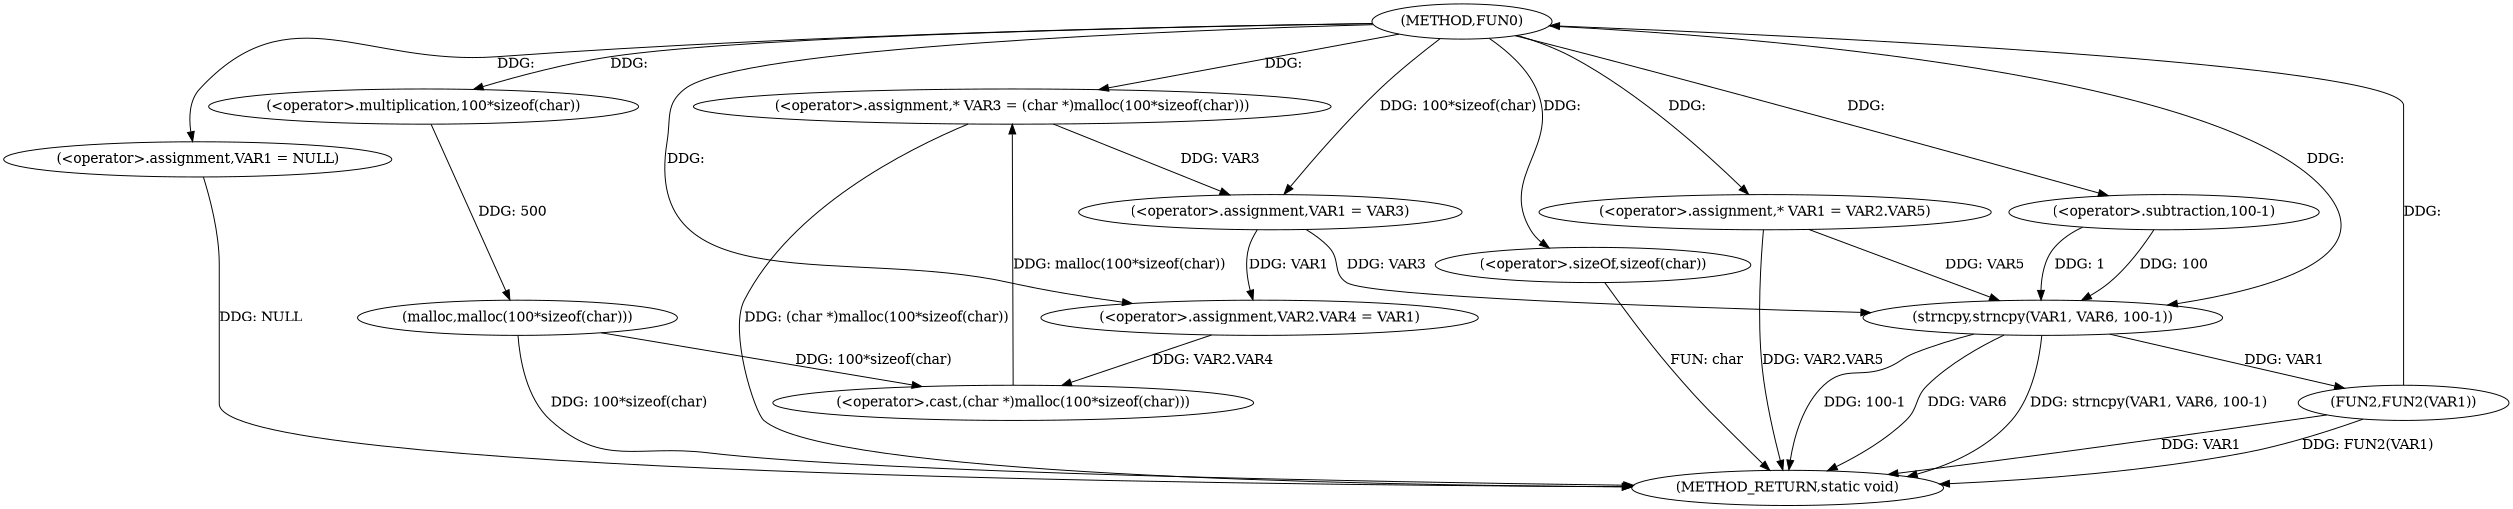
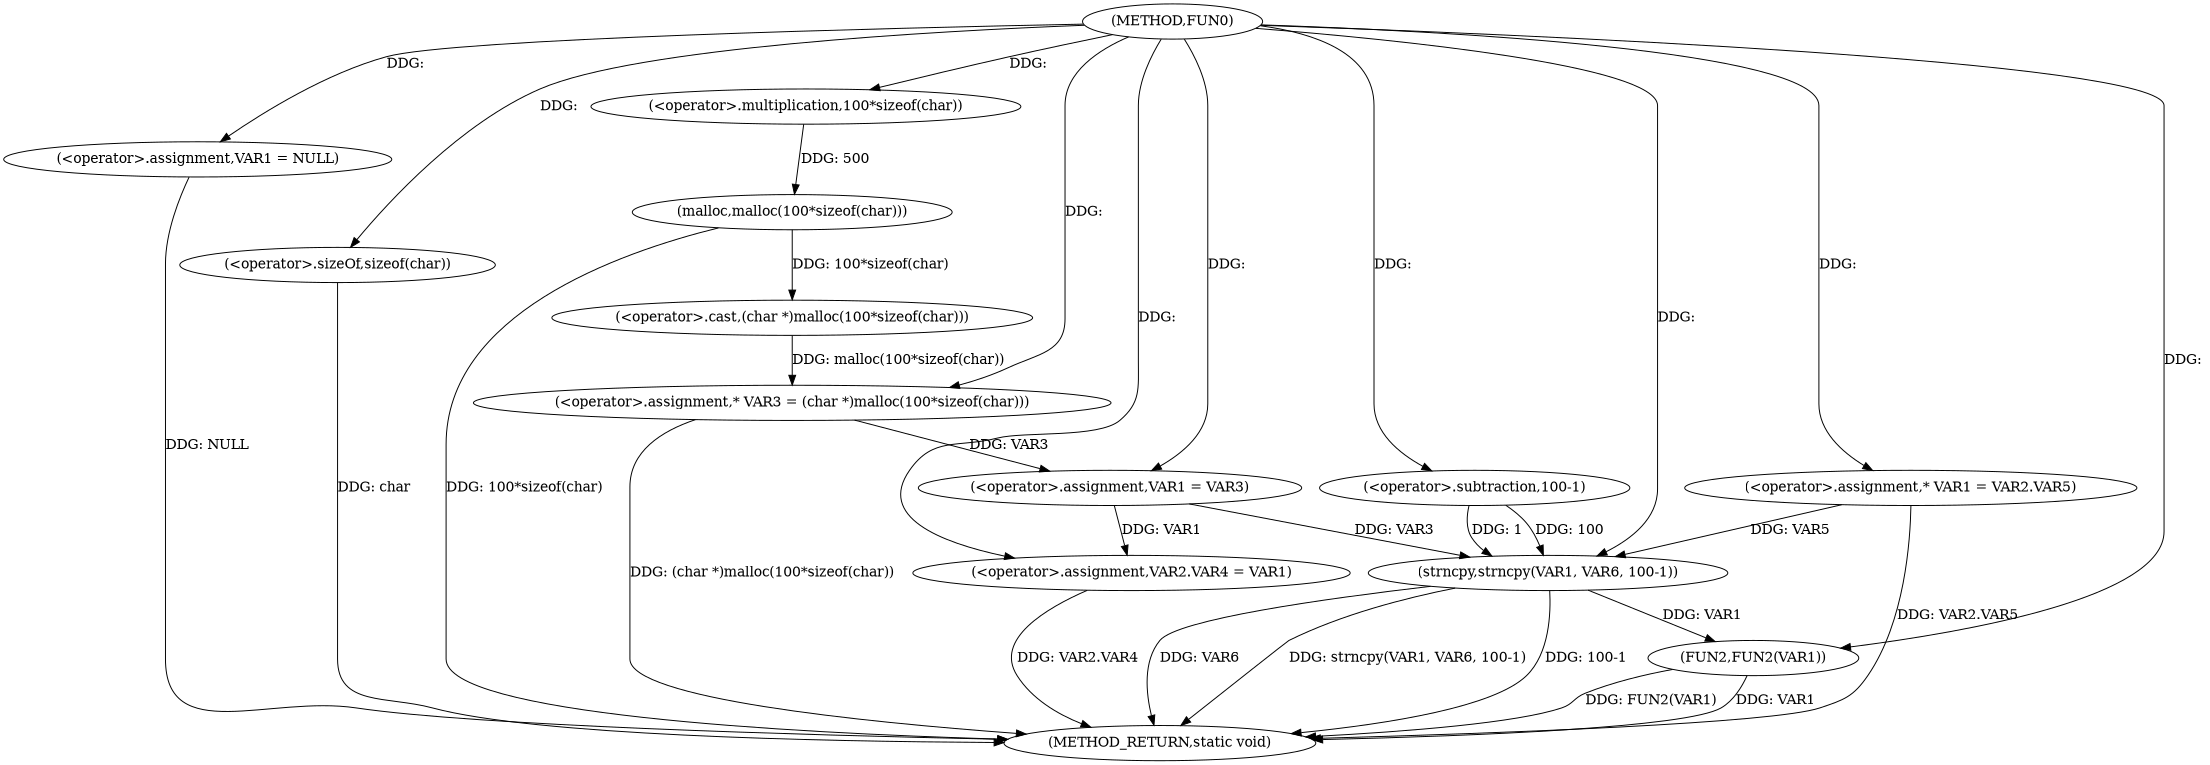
(2124, 58) -> (2101, 83)
(1458, 107) -> (1229, 265)
(1141, 359) -> (1012, 655)
(1707, 360) -> (374, 488)
